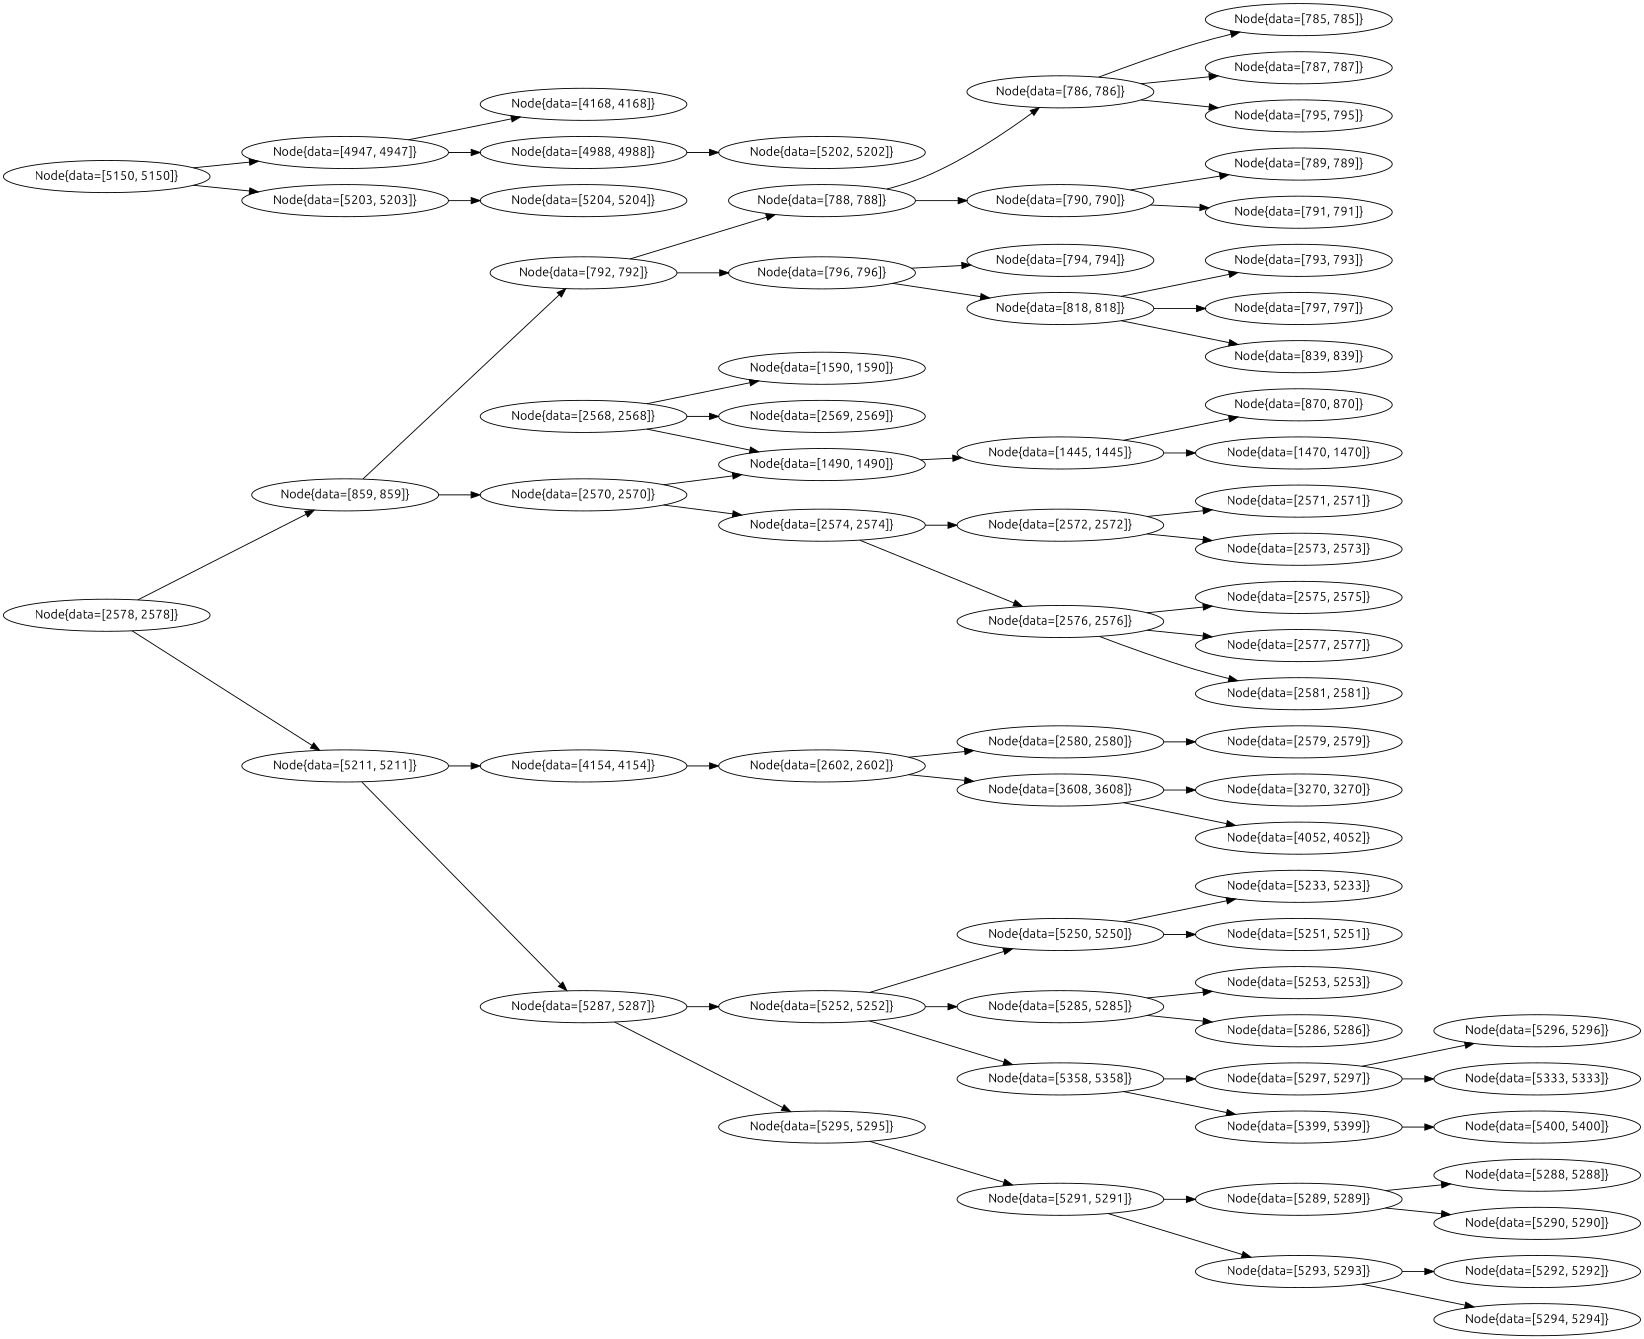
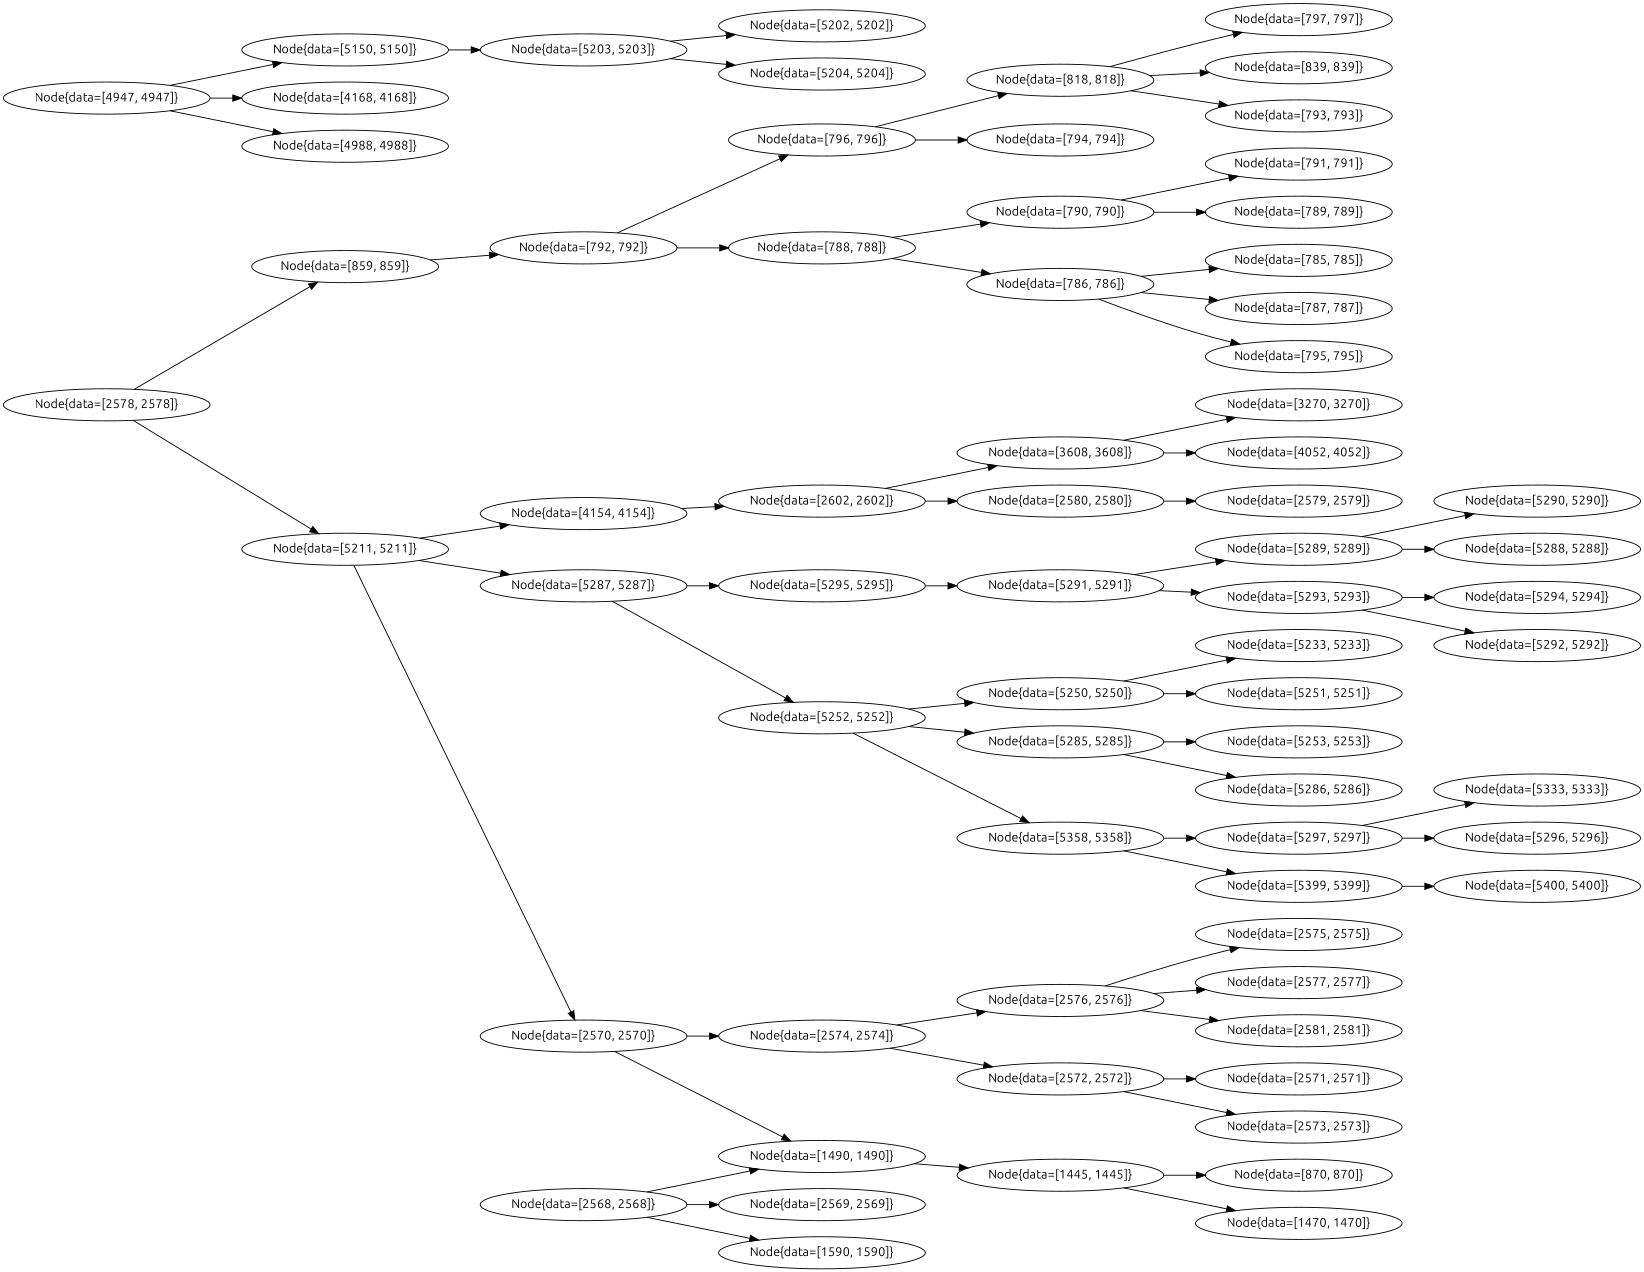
(698, 152) -> (698, 38)
(221, 165) -> (221, 75)
(455, 495) -> (462, 789)
